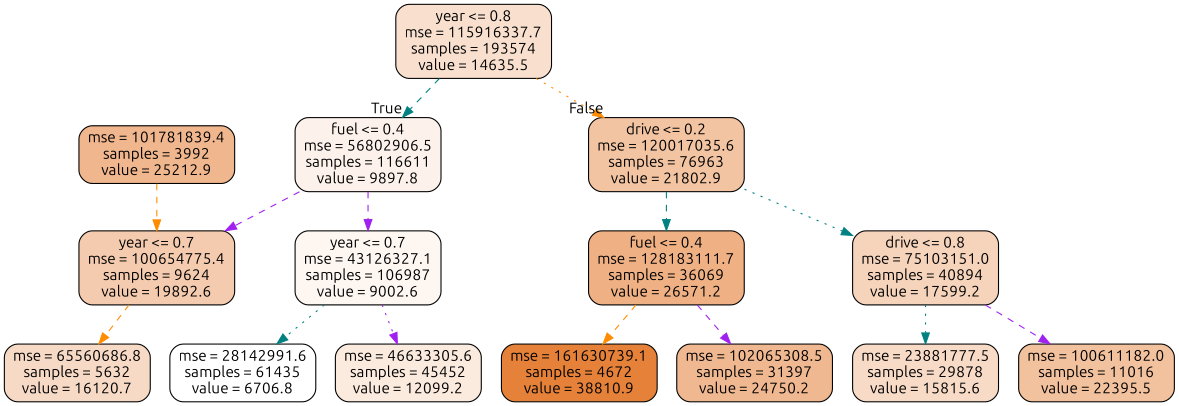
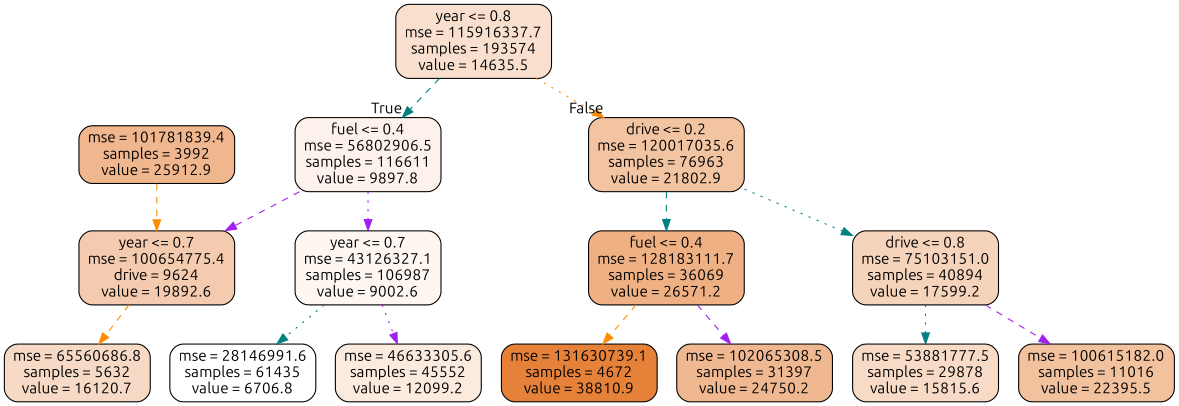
(157, 155) -> (157, 155)
(368, 206) -> (368, 206)
(157, 268) -> (157, 268)
(243, 373) -> (243, 373)
(408, 373) -> (408, 373)
(579, 373) -> (579, 373)
(926, 373) -> (926, 373)
(1097, 373) -> (1097, 373)
